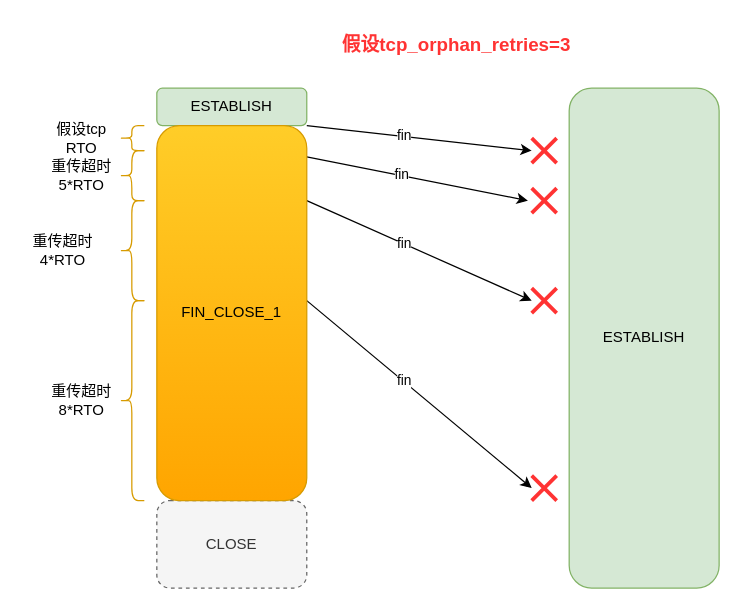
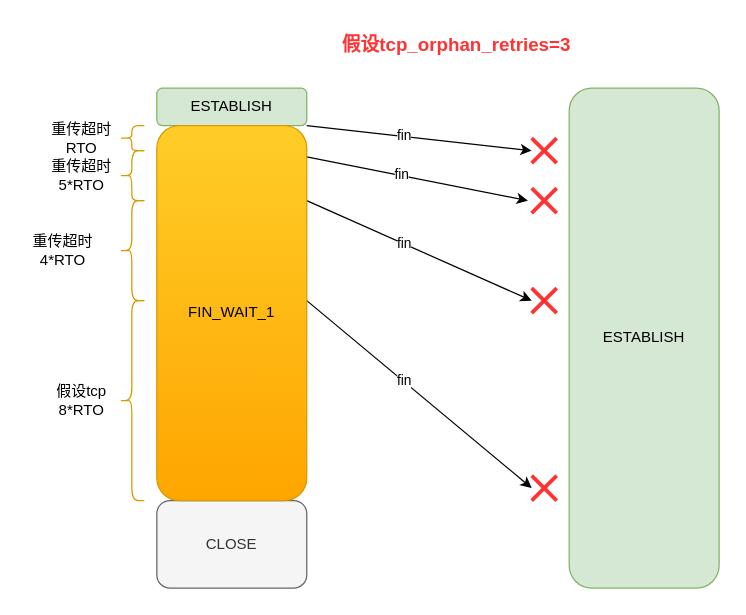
(82, 138) -> (82, 138)
(232, 313) -> (232, 313)
(82, 401) -> (82, 401)
(232, 544) -> (232, 544)
